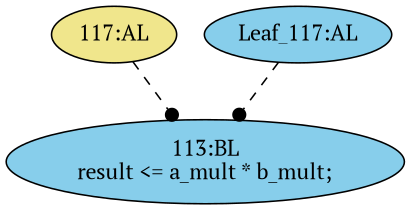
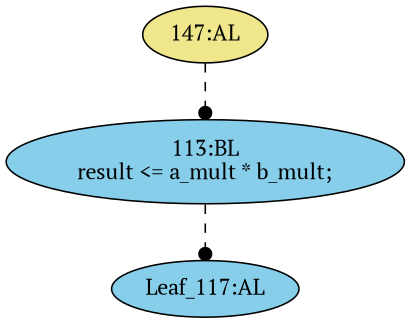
(114, 35) -> (205, 35)
(261, 86) -> (205, 226)
